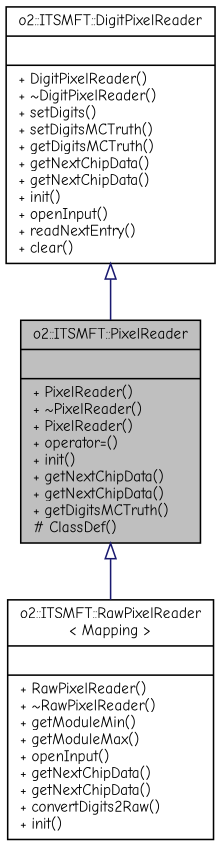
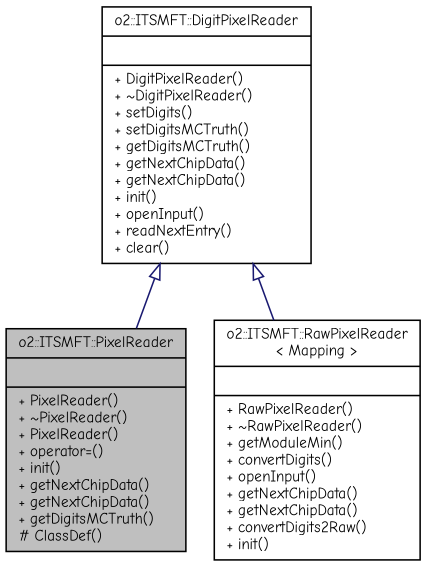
(111, 579) -> (266, 299)
(81, 740) -> (280, 460)
